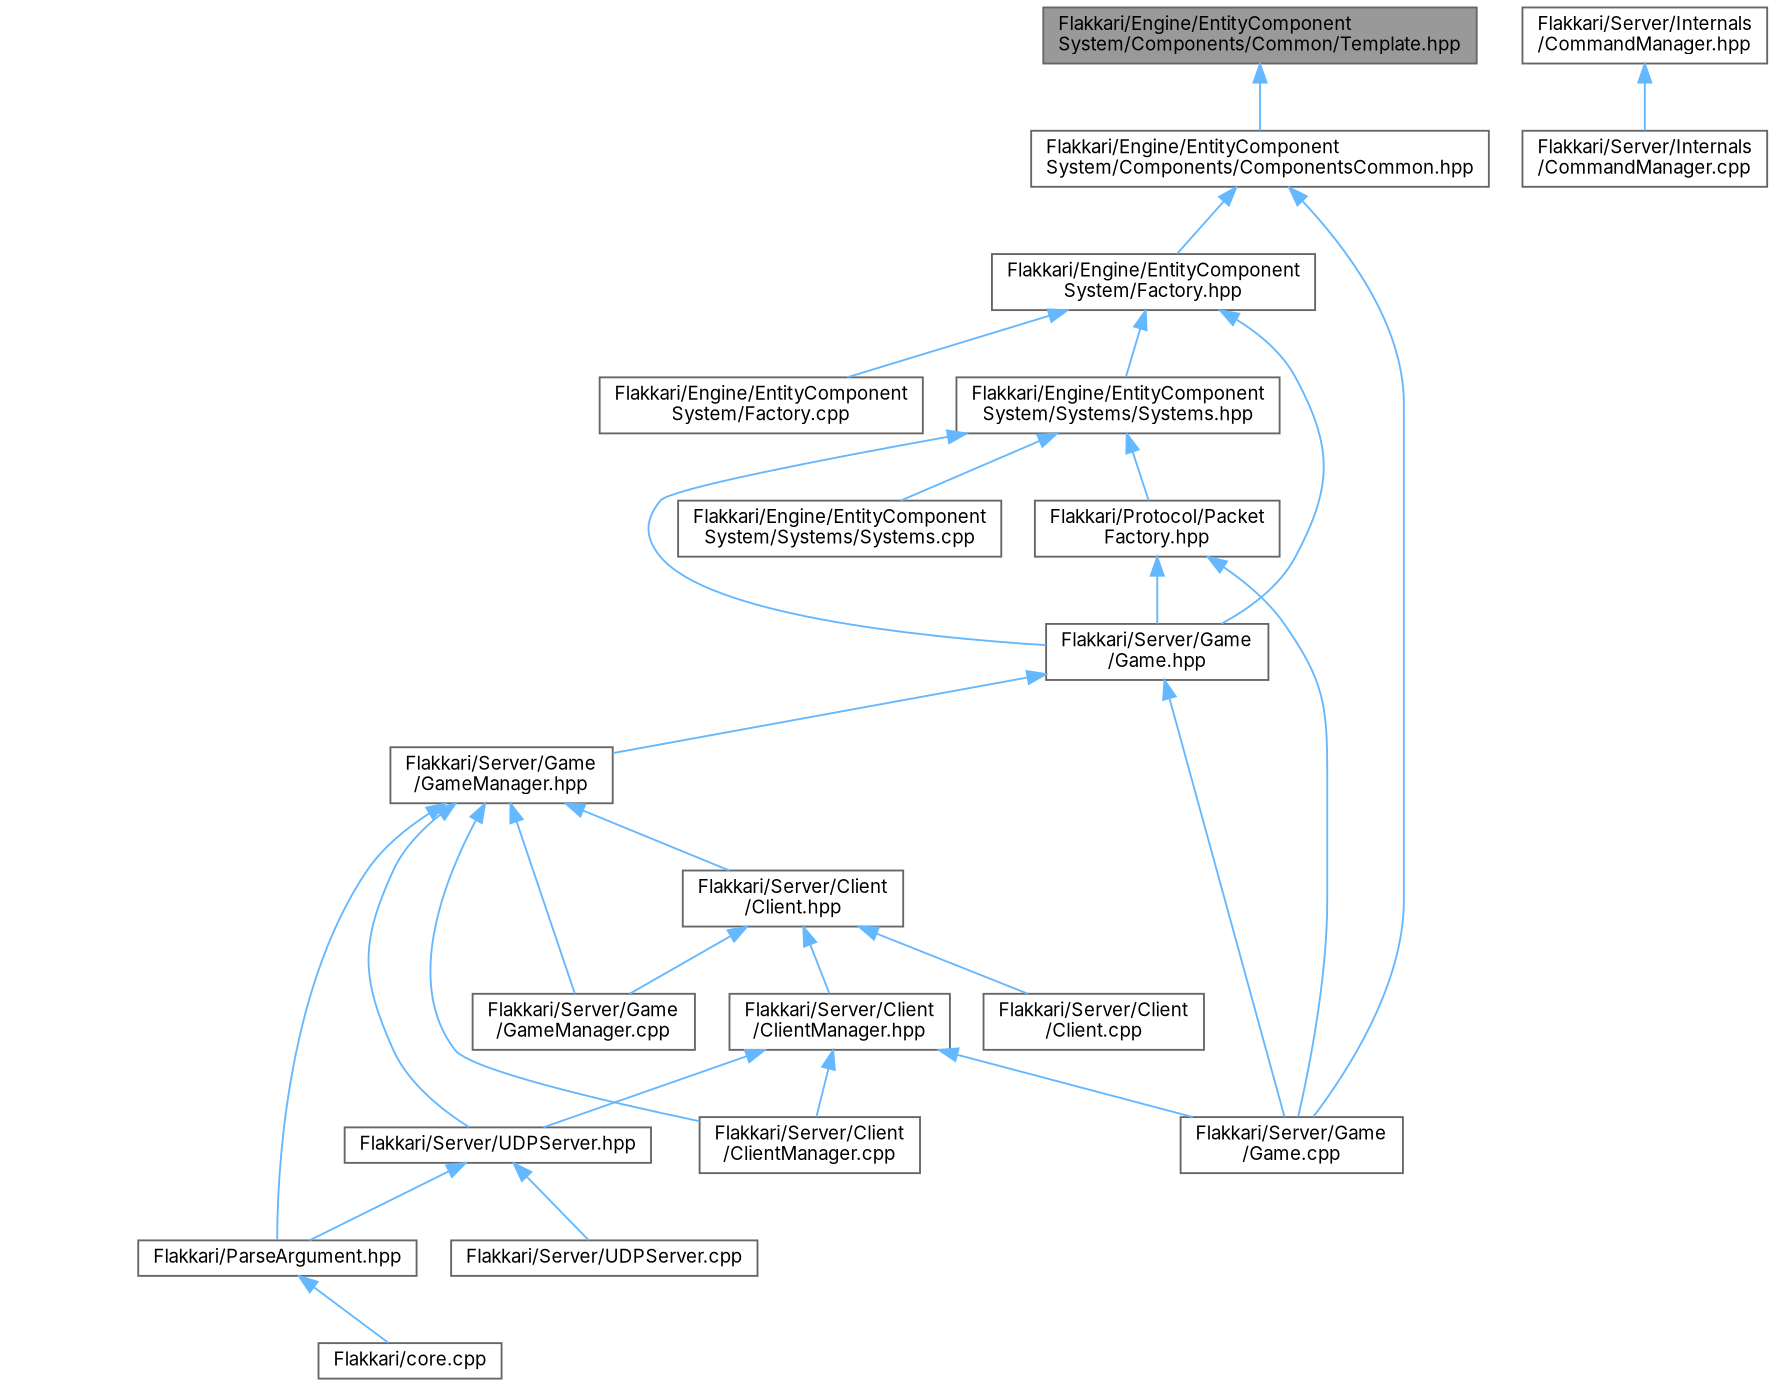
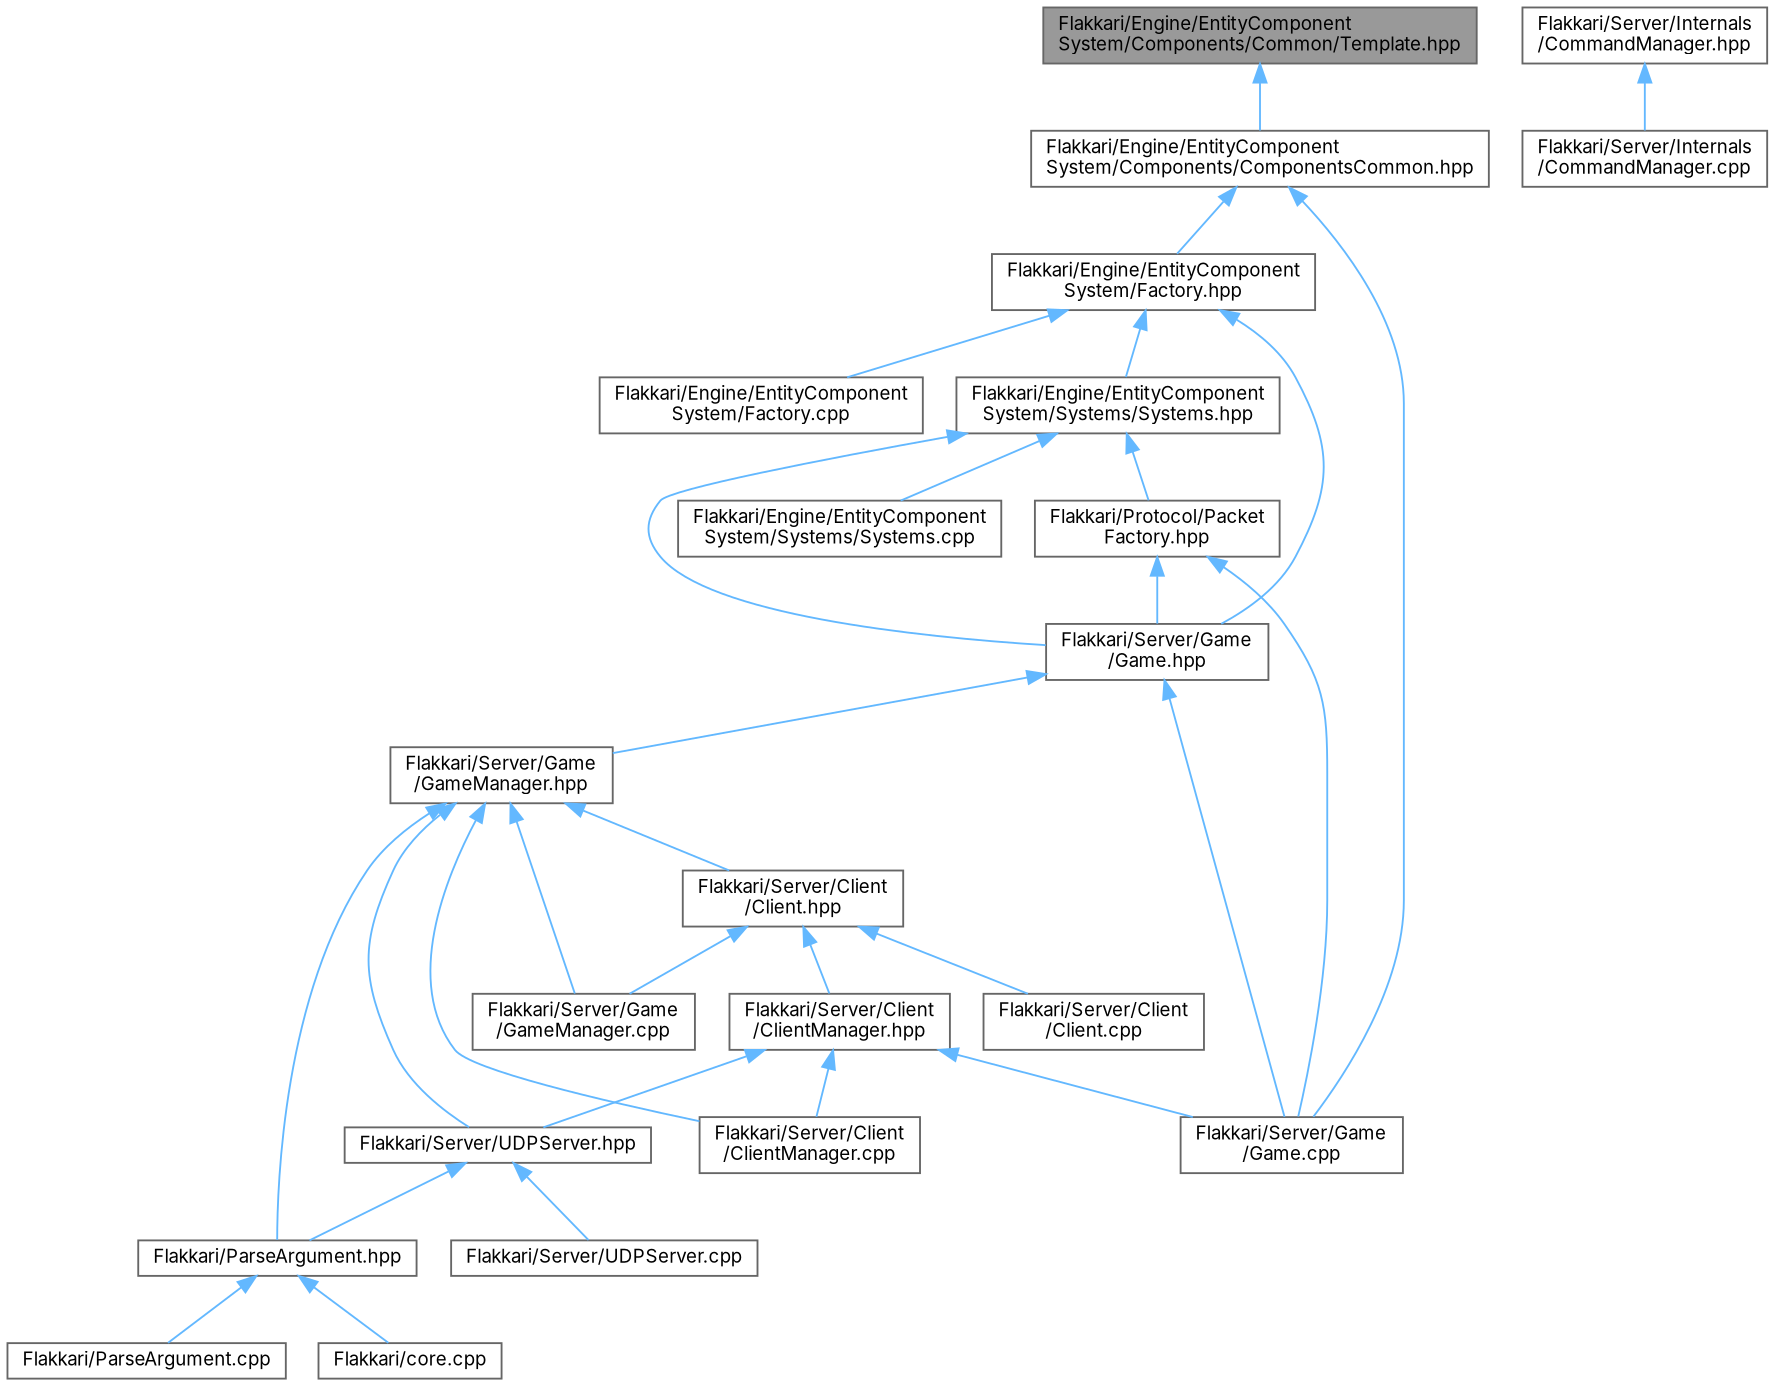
none -> (147, 1361)
